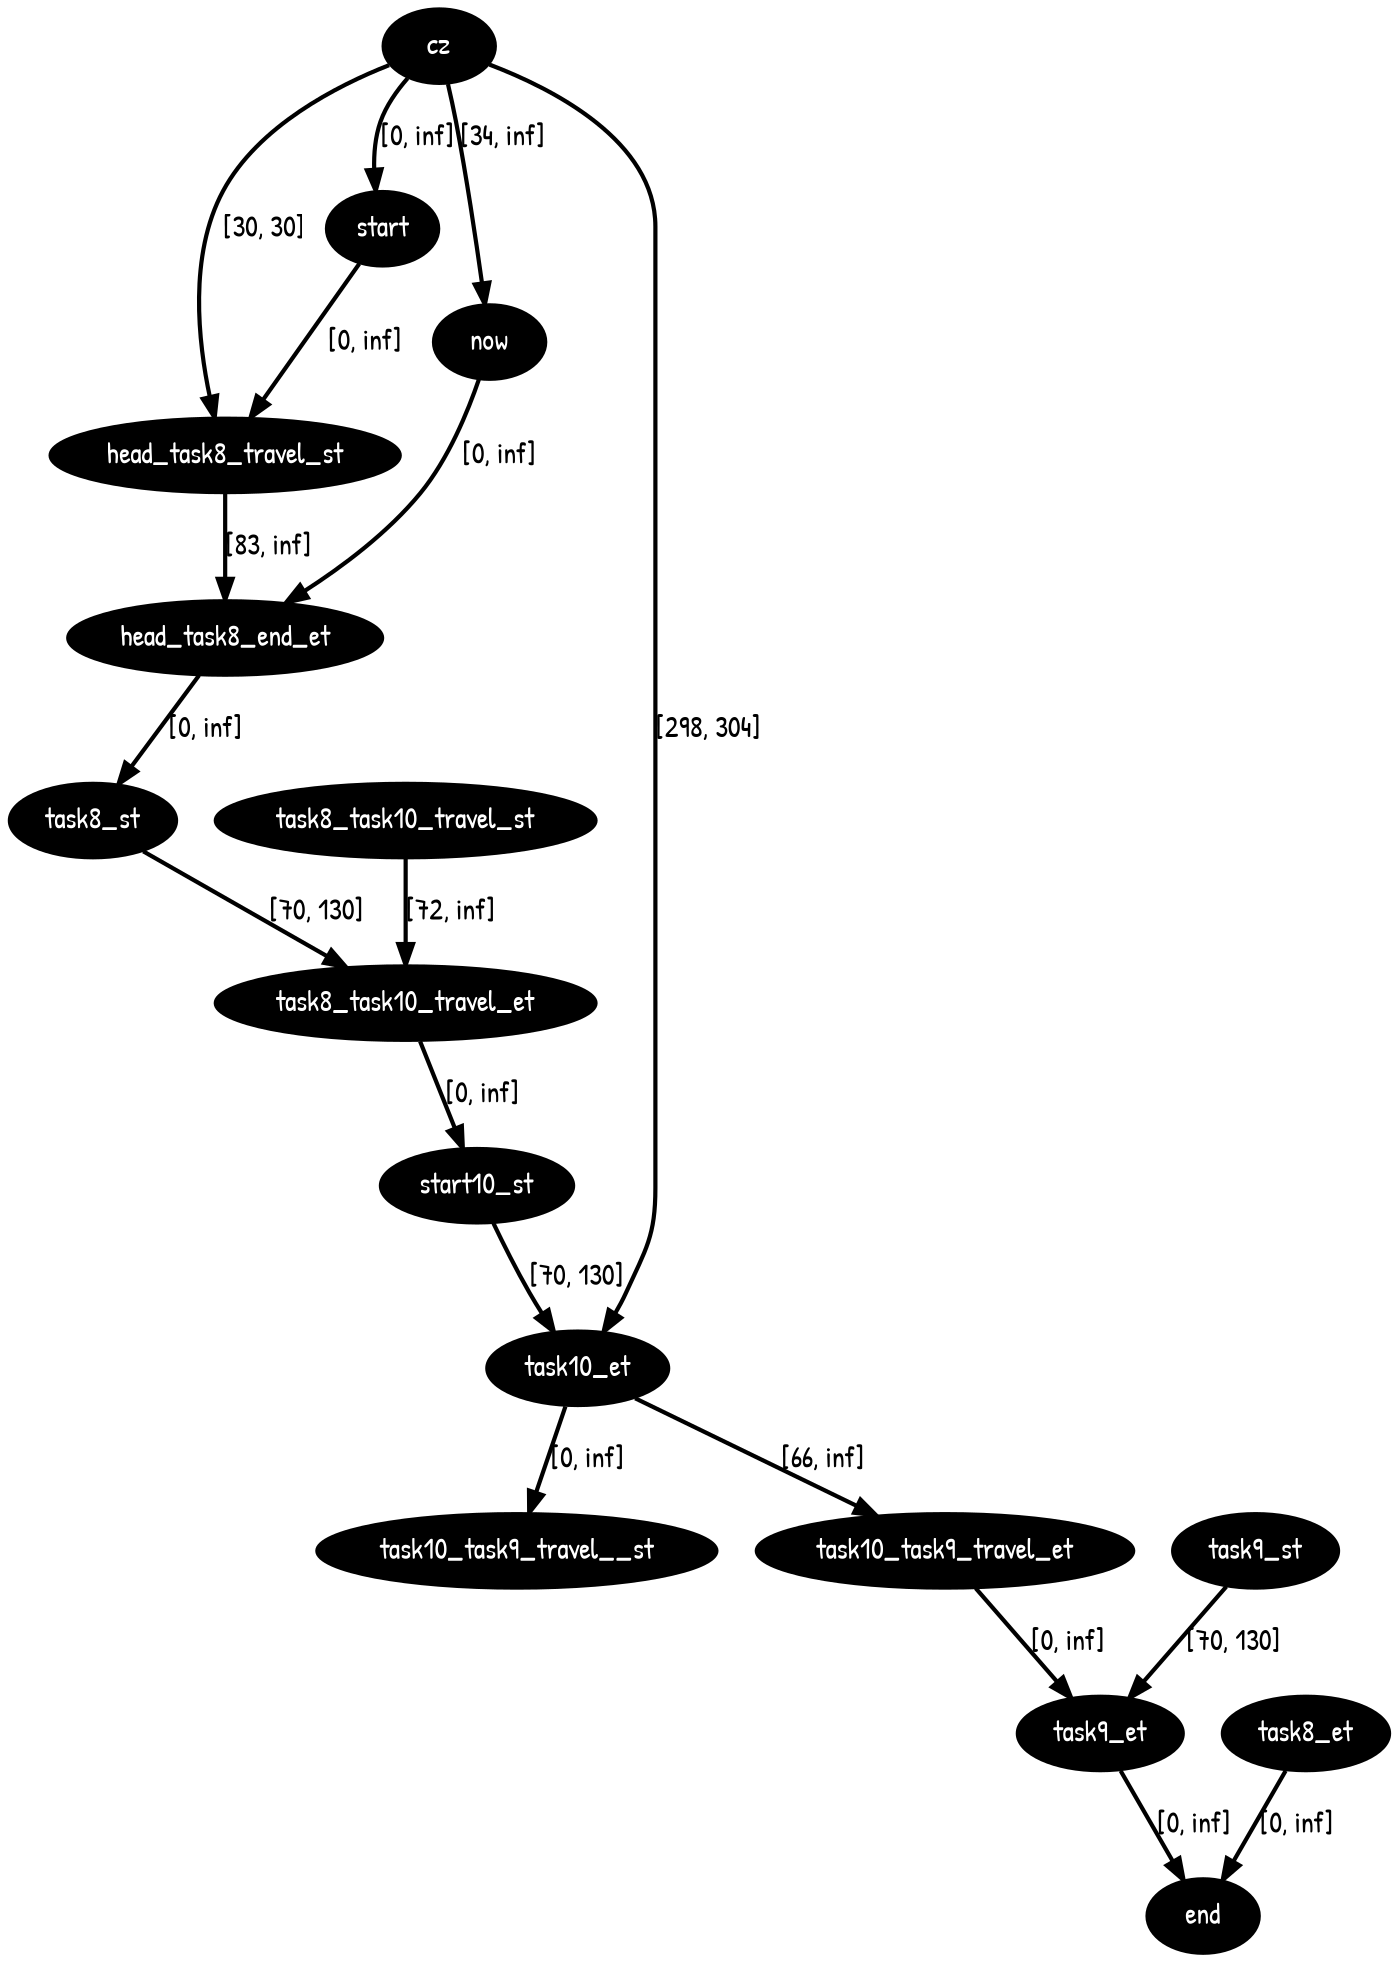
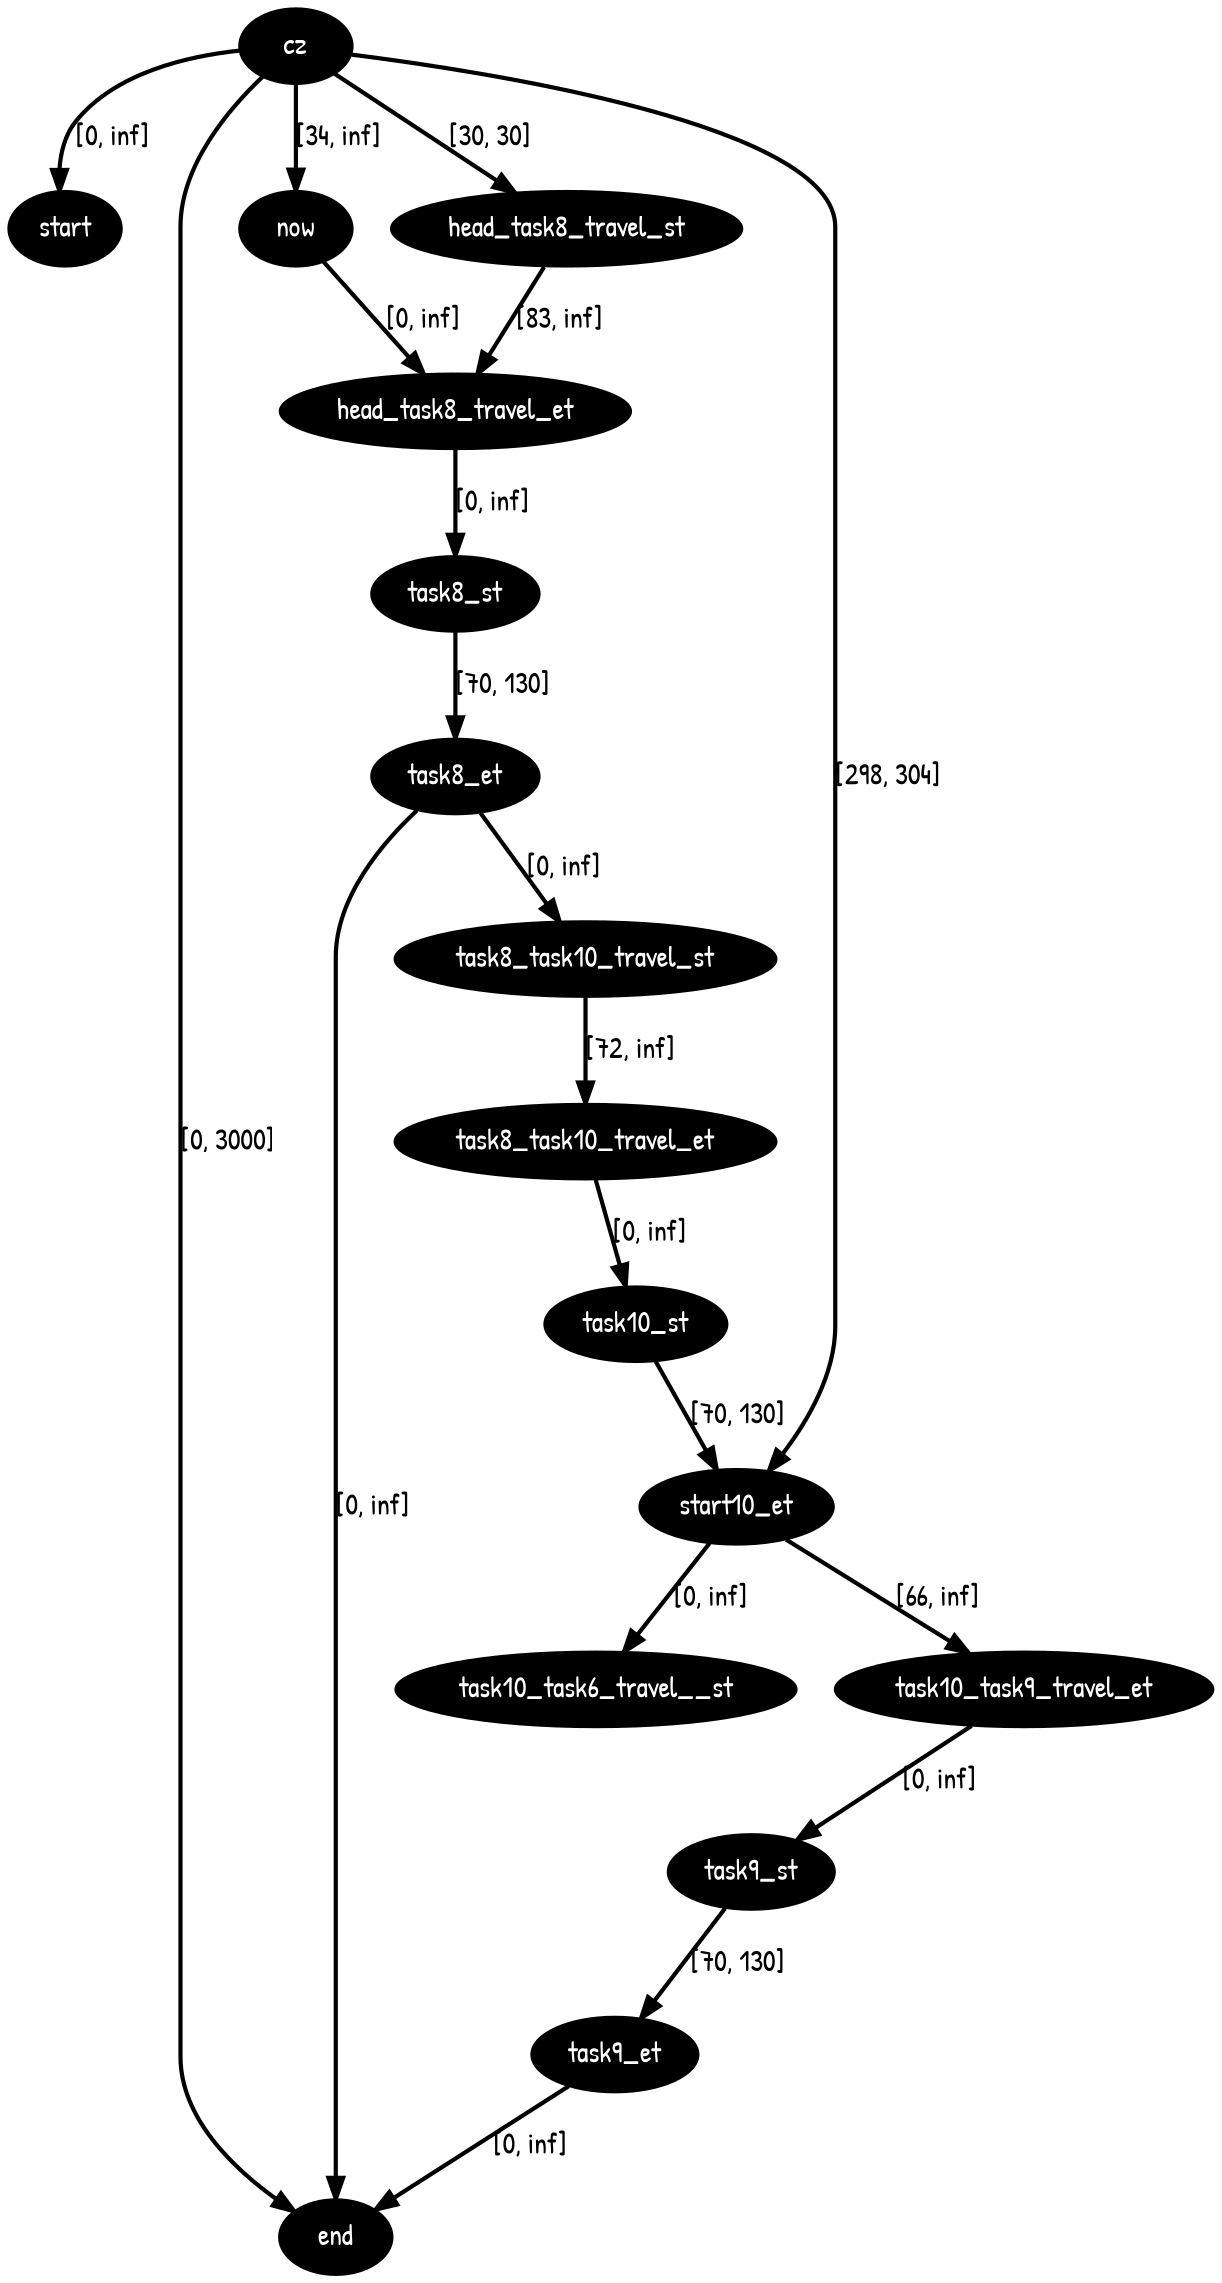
(311, 332) -> none
(225, 638) -> (455, 411)
none -> (514, 859)
(235, 904) -> (455, 675)
none -> (180, 1143)
(477, 1186) -> (636, 1324)
(578, 1368) -> (737, 1507)
(517, 1551) -> (596, 1689)
(1016, 1635) -> (893, 1777)
